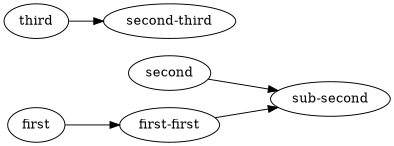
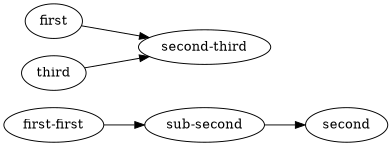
(238, 84) -> (280, 125)
(88, 125) -> (111, 31)
